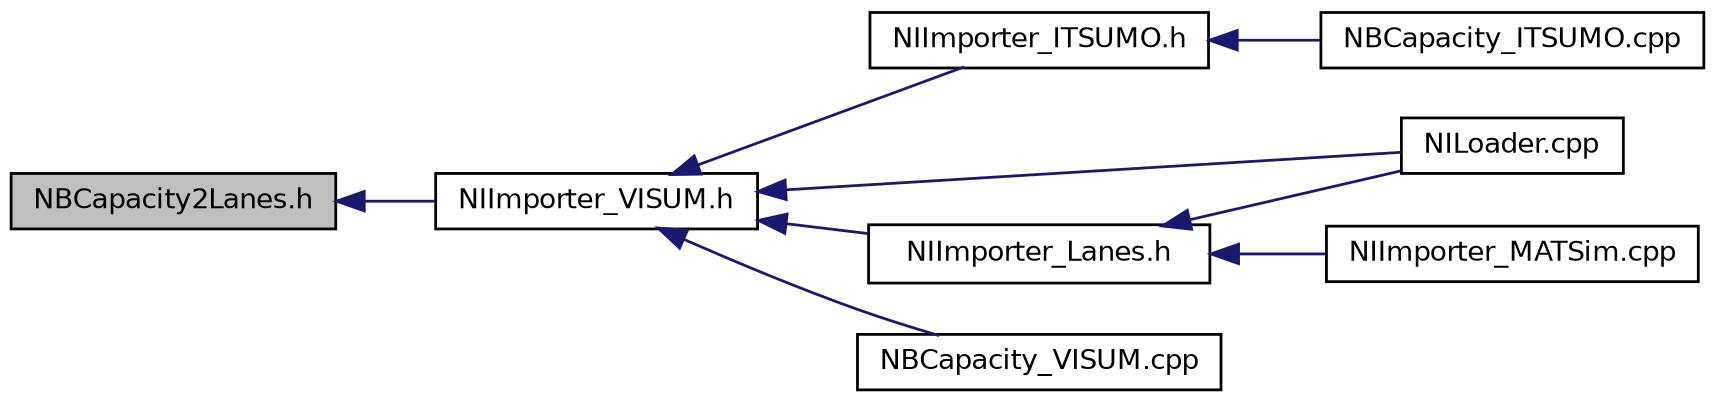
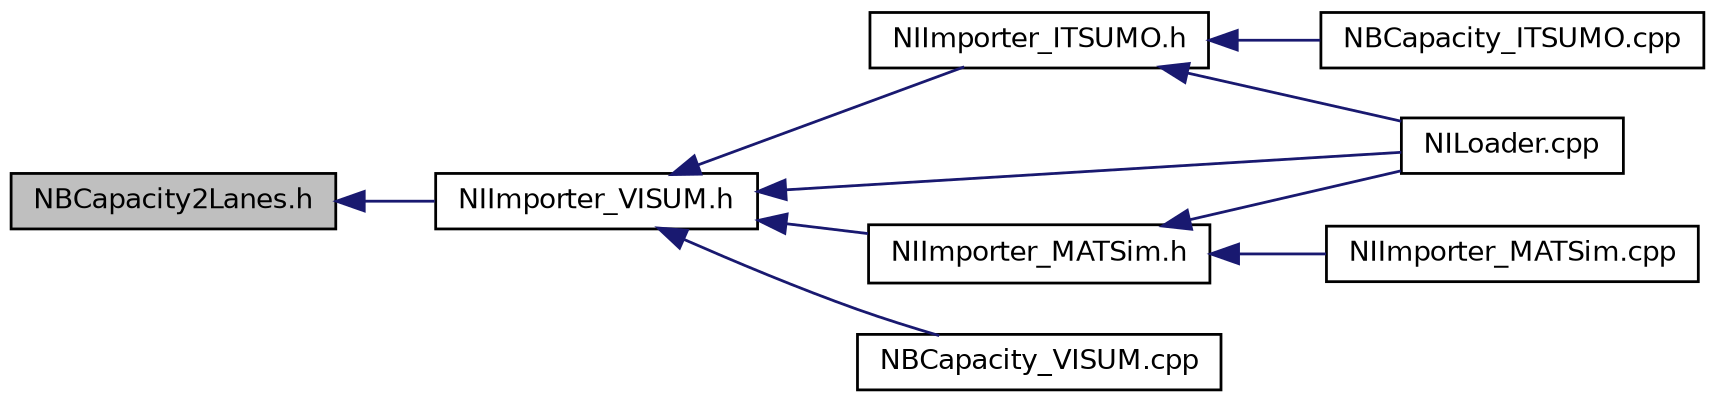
none -> (1295, 97)
(1039, 254) -> (1039, 254)
